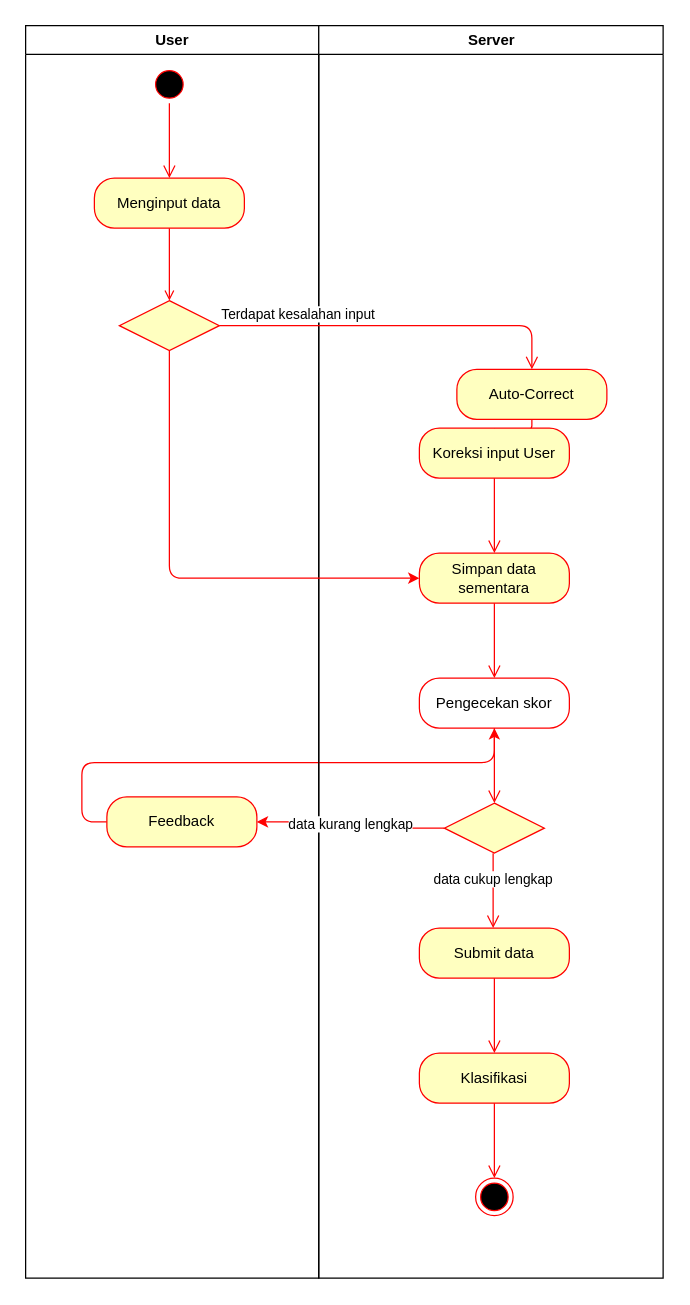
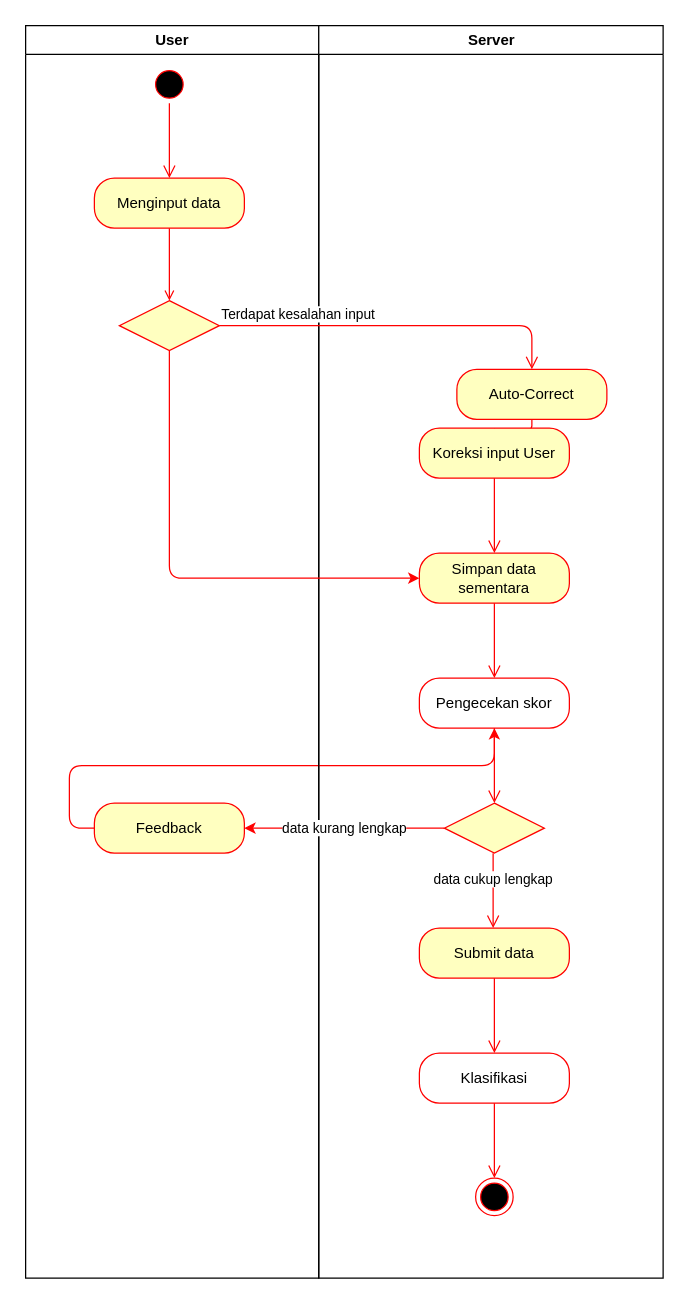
(182, 822) -> (169, 828)
(494, 1078) -> (494, 1078)
